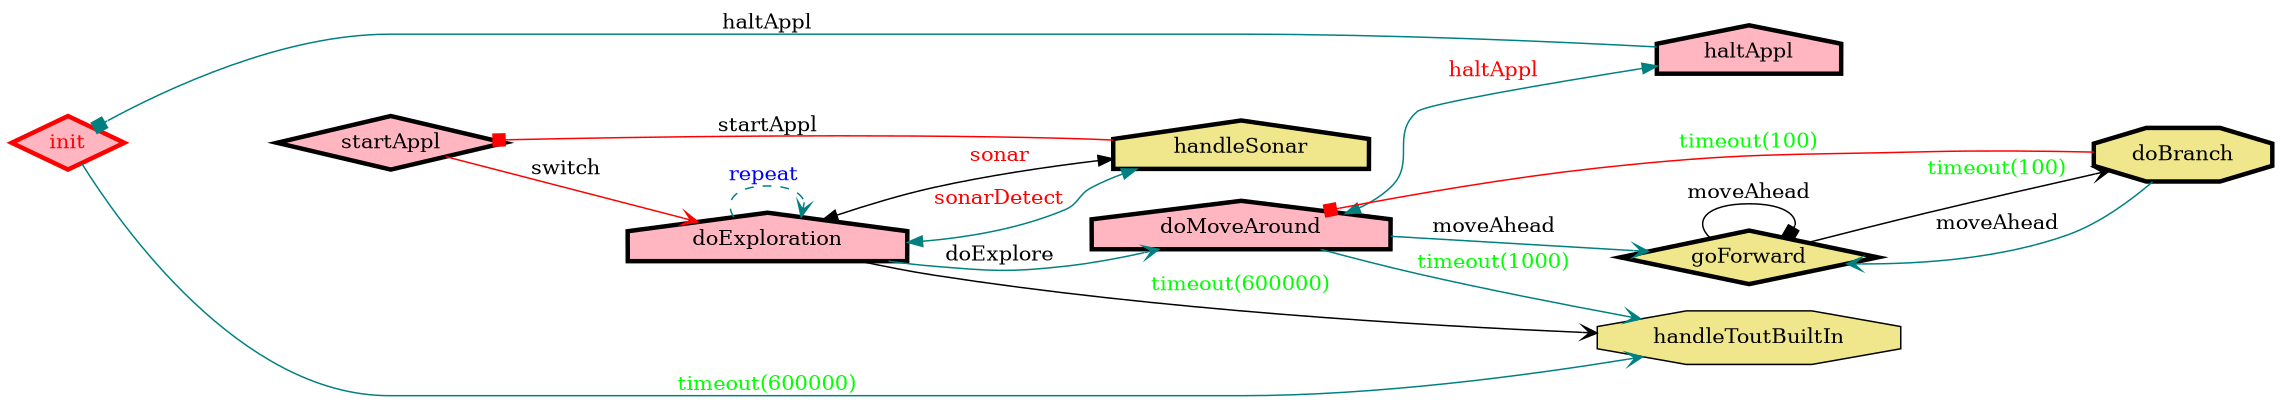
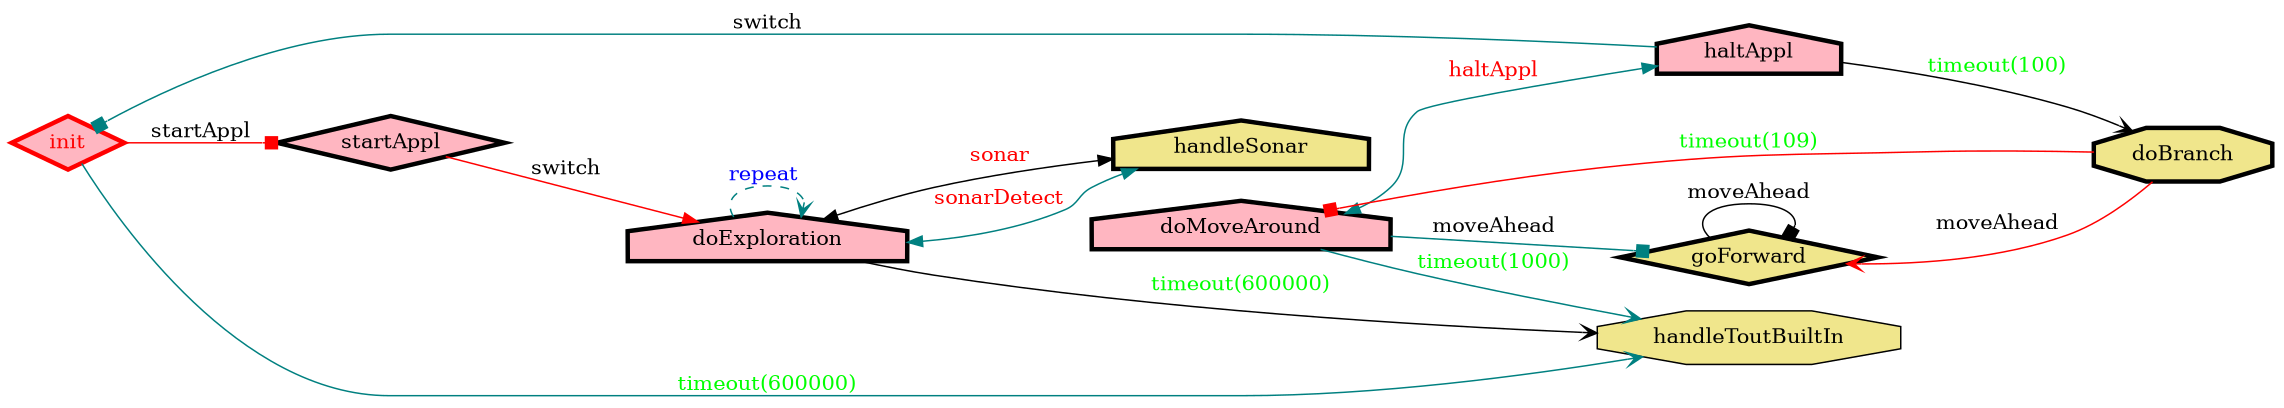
(767, 23) -> (767, 23)
(811, 136) -> (193, 143)
(1749, 142) -> (1749, 142)
(565, 187) -> (565, 187)
(1951, 207) -> (1982, 86)
(1512, 243) -> (1512, 243)
(2016, 250) -> (2016, 250)
(1017, 270) -> none
